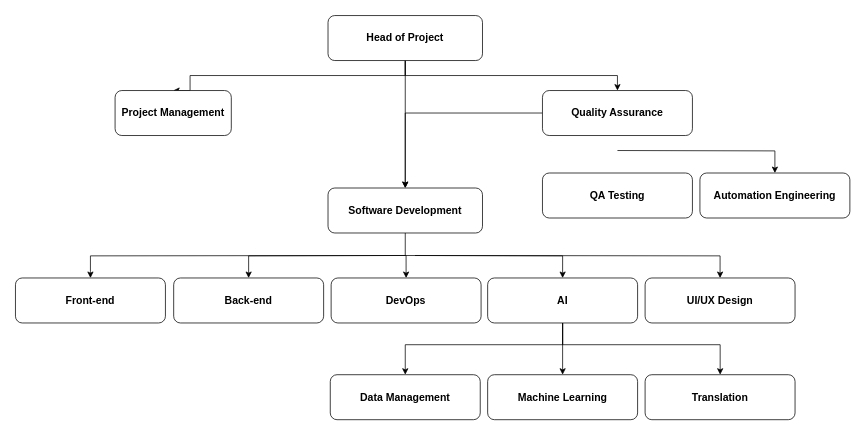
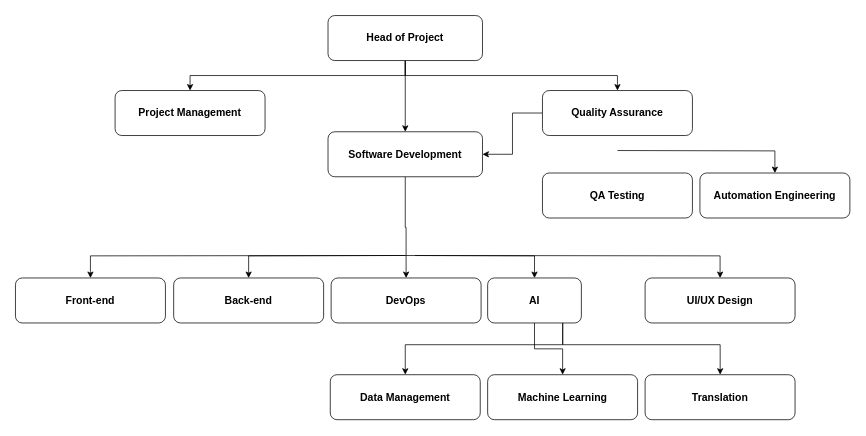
(173, 113) -> (190, 113)
(405, 210) -> (405, 154)
(563, 300) -> (535, 300)
